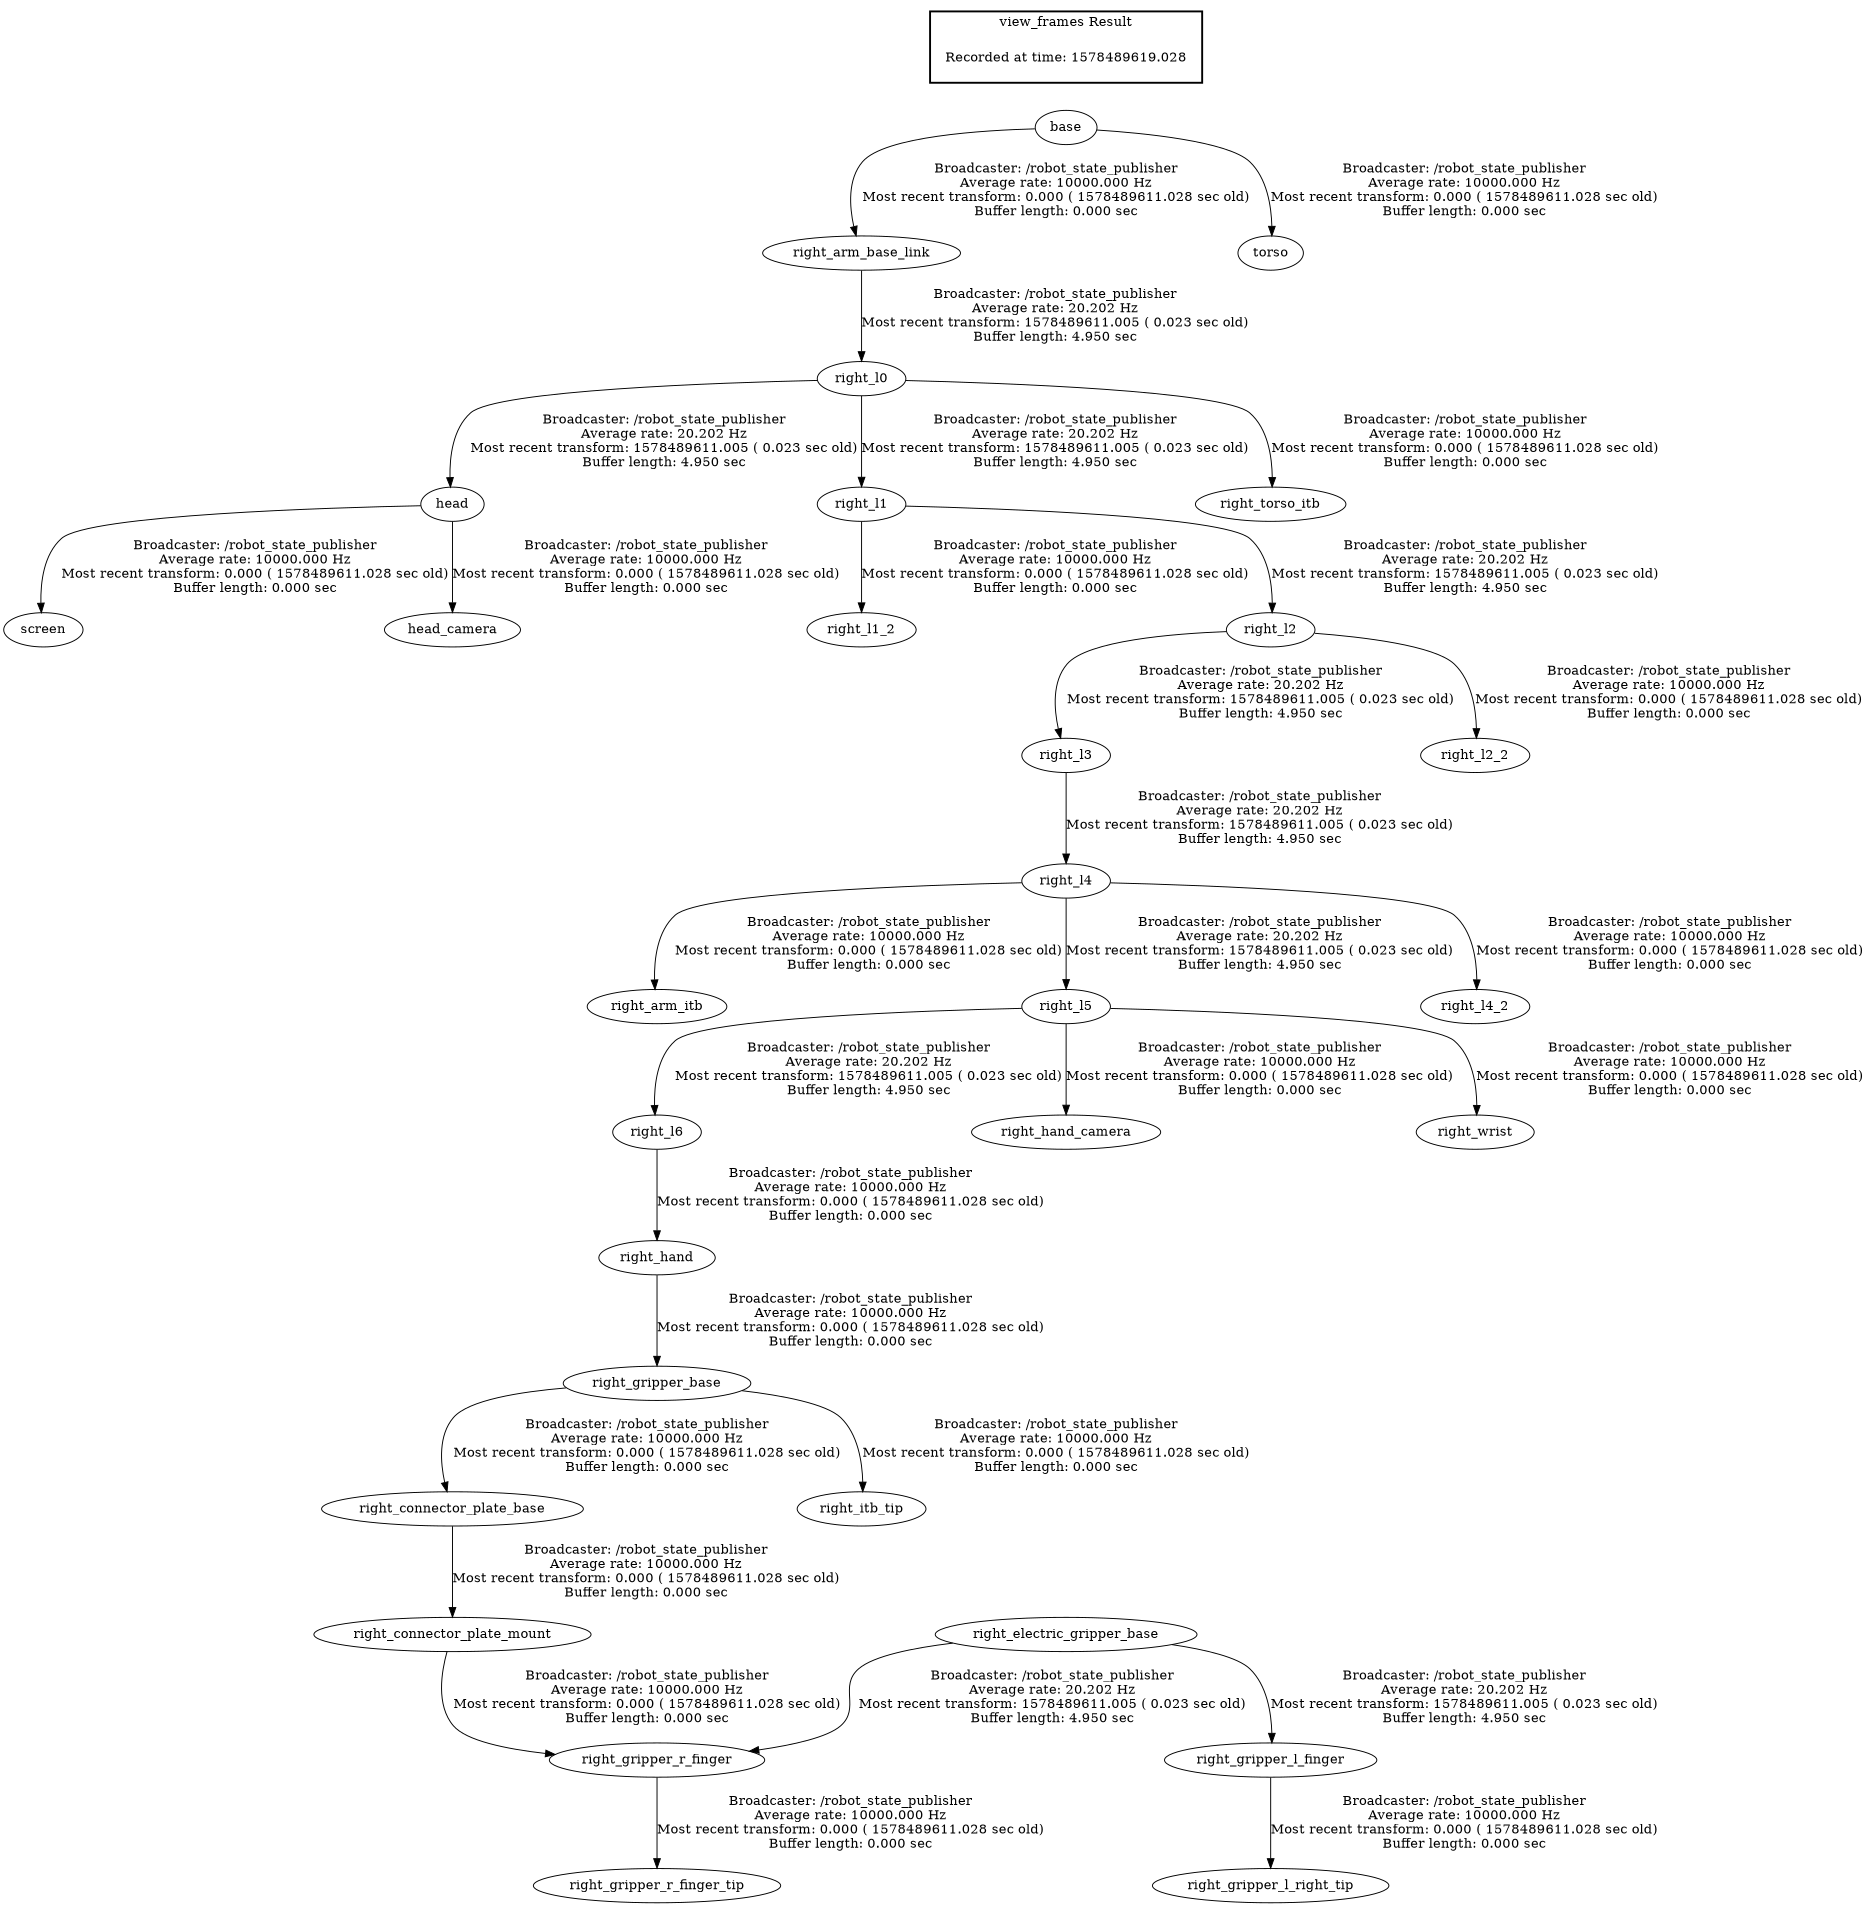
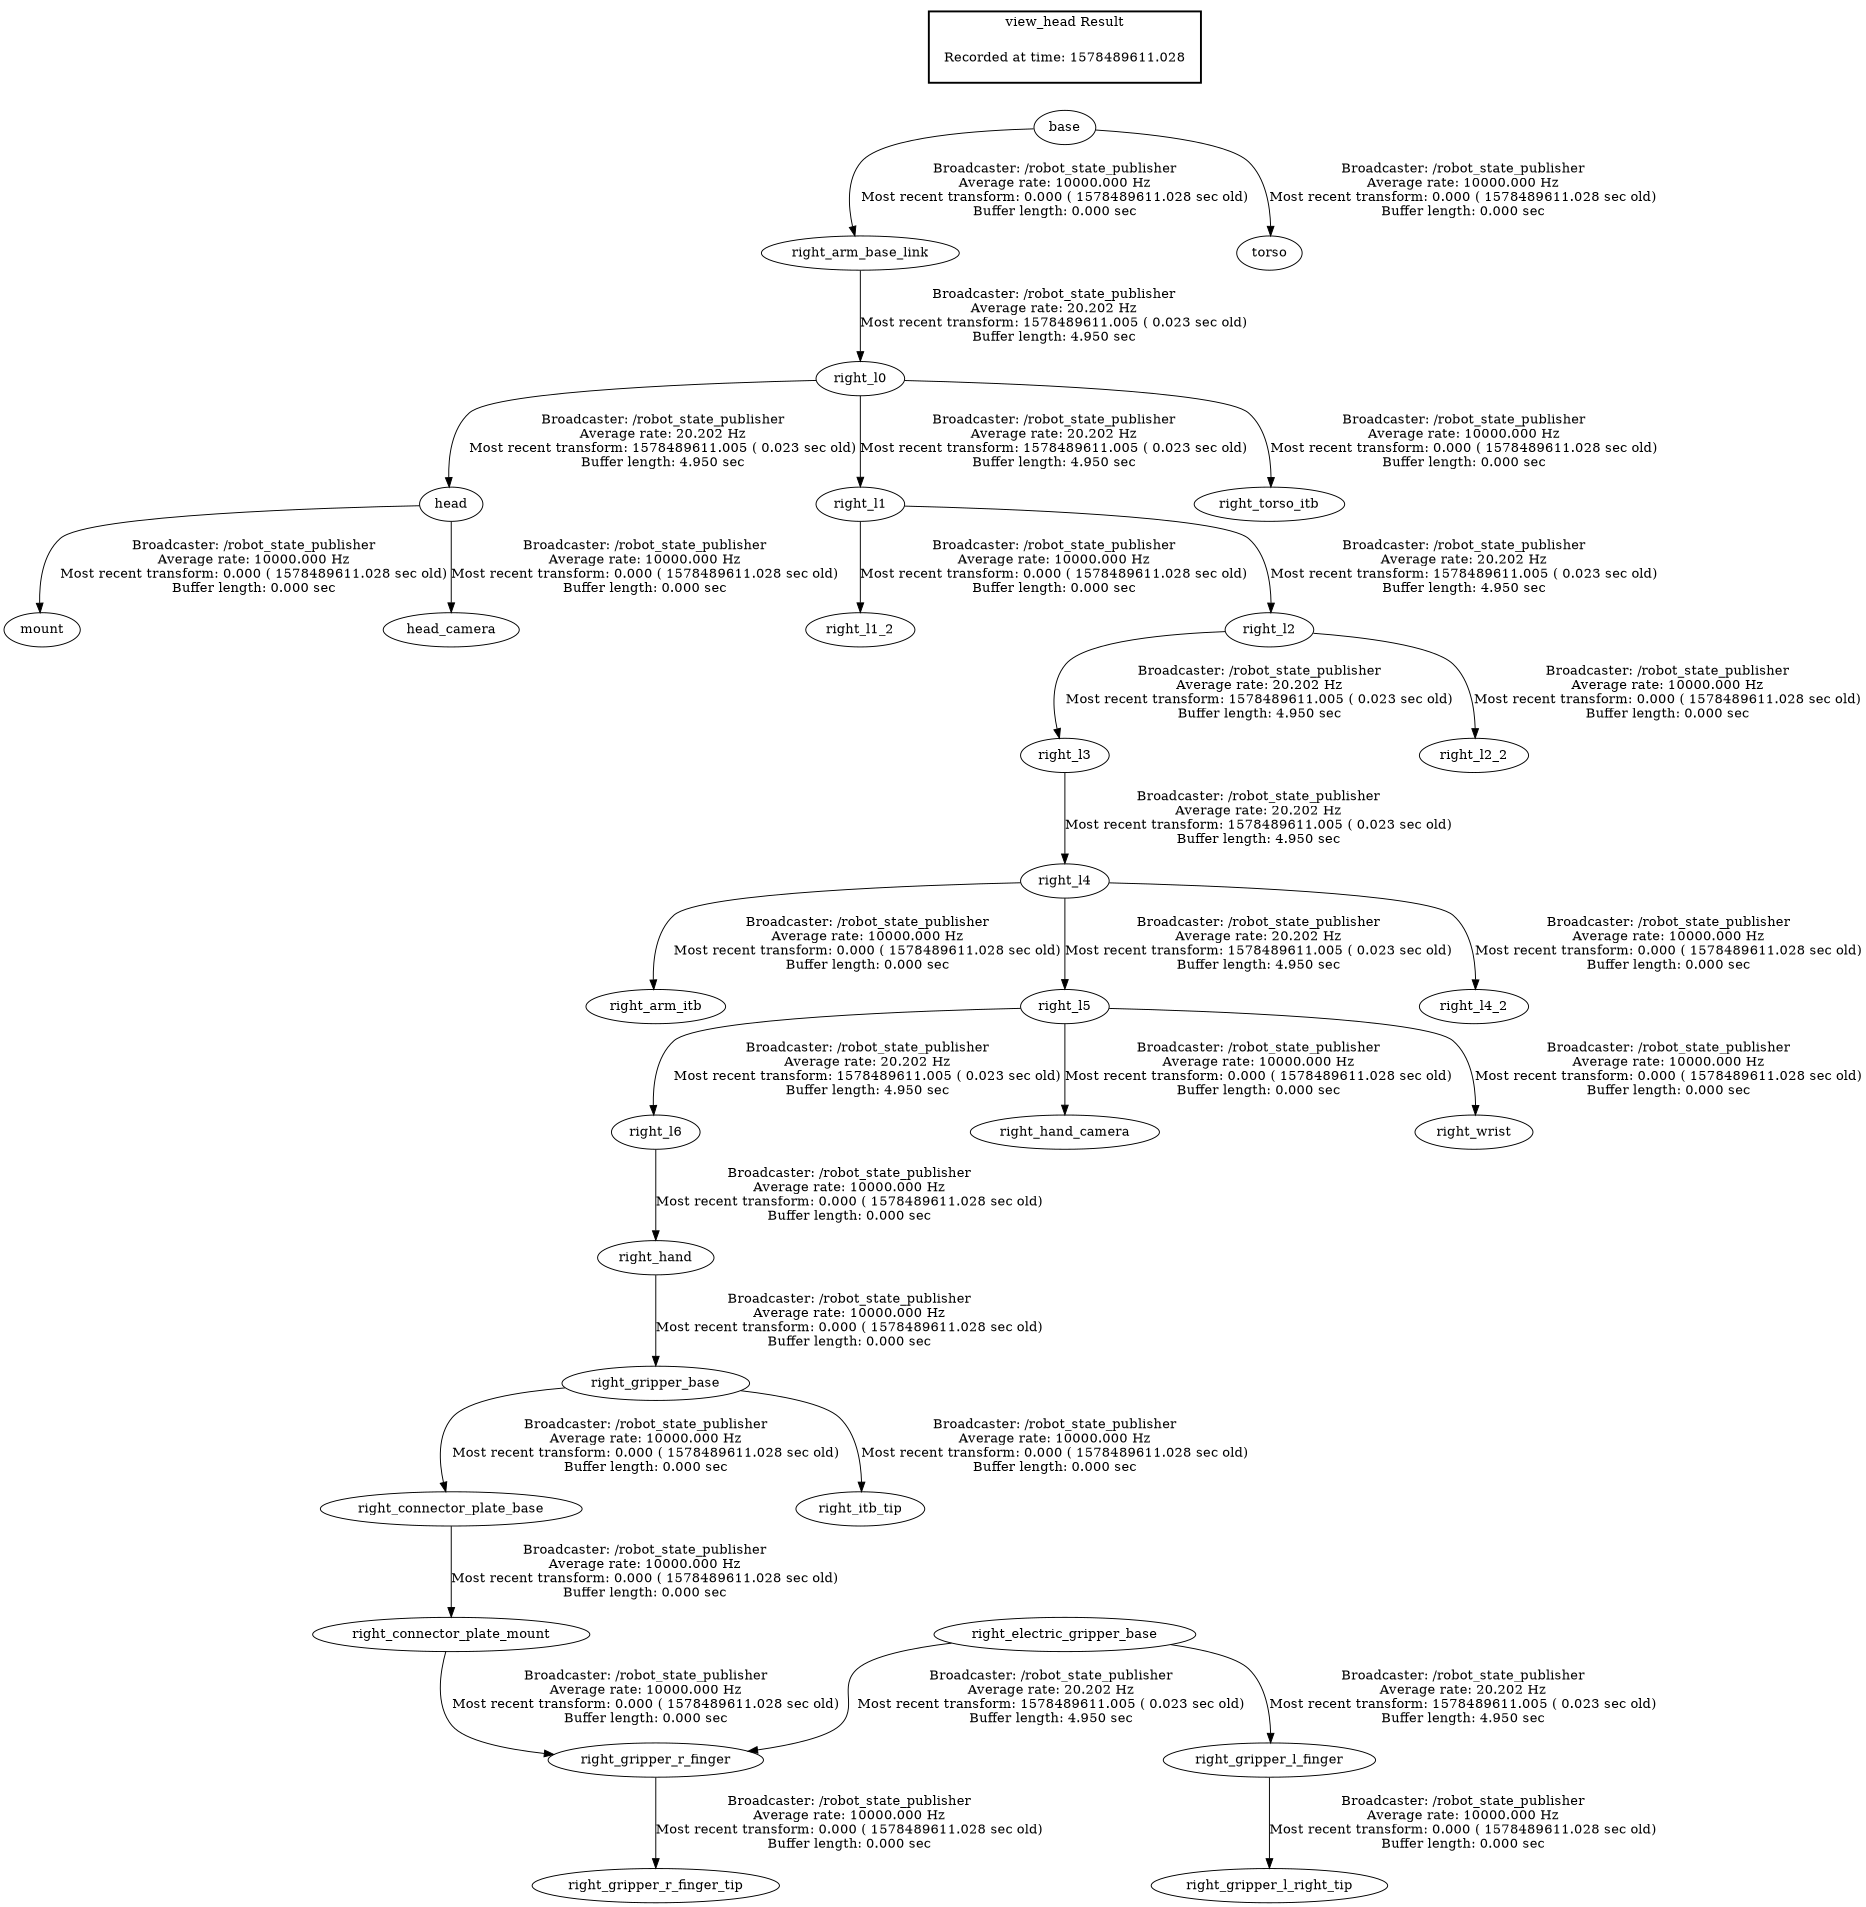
(1066, 22) -> (1065, 22)
(1066, 58) -> (1065, 58)
(43, 630) -> (42, 630)
